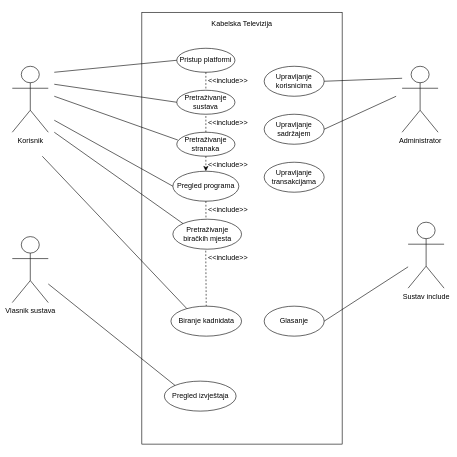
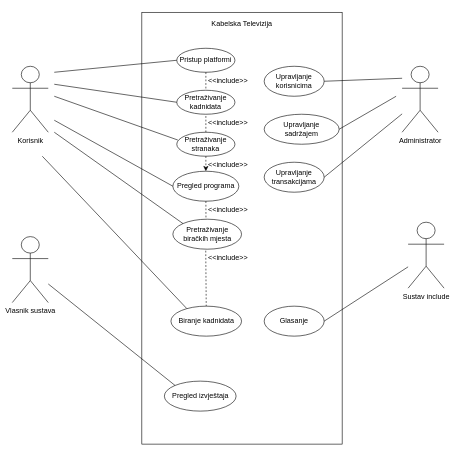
(206, 102) -> (206, 102)
(294, 129) -> (302, 129)
none -> (363, 146)
